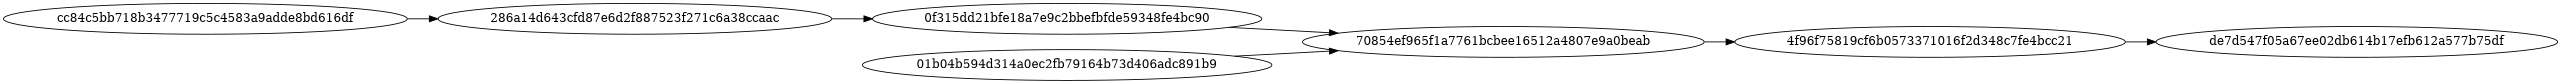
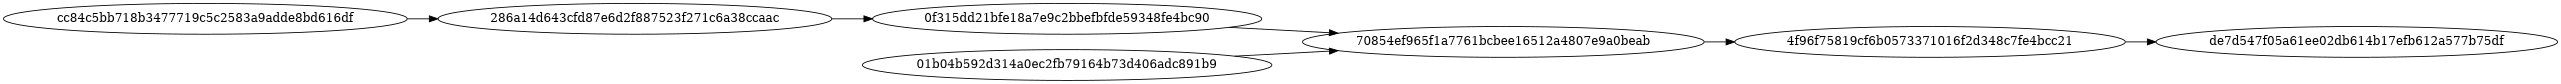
(205, 19) -> (205, 19)
(2357, 42) -> (2357, 42)
(1067, 65) -> (1067, 65)
